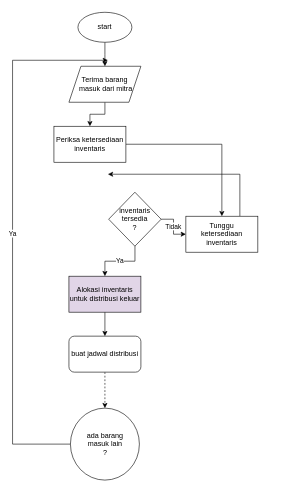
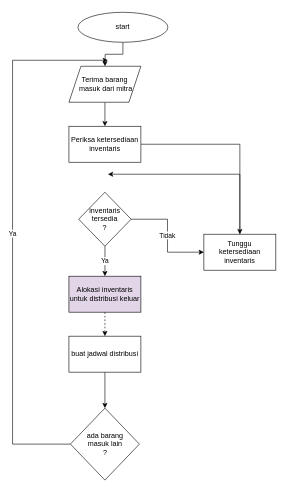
(105, 27) -> (123, 27)
(90, 144) -> (105, 144)
(135, 219) -> (105, 219)
(222, 234) -> (240, 252)
(105, 321) -> (105, 321)
(105, 354) -> (105, 354)
(105, 388) -> (105, 388)
(105, 444) -> (105, 444)
